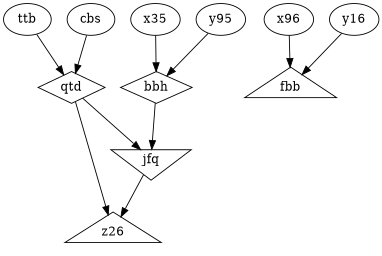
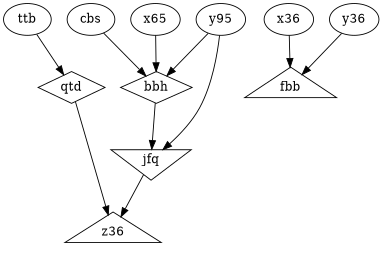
(155, 19) -> (155, 19)
(289, 19) -> (289, 19)
(354, 19) -> (354, 19)
(82, 50) -> (122, 51)
(108, 121) -> (206, 95)
(113, 232) -> (113, 232)
